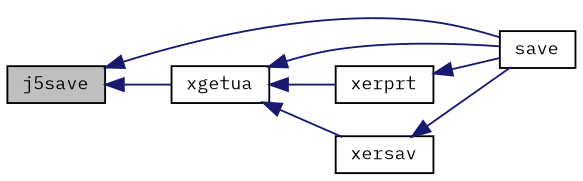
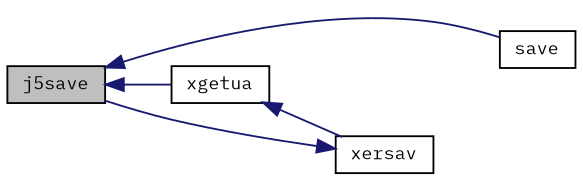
(392, 44) -> none
(385, 85) -> none
(469, 97) -> (210, 128)
